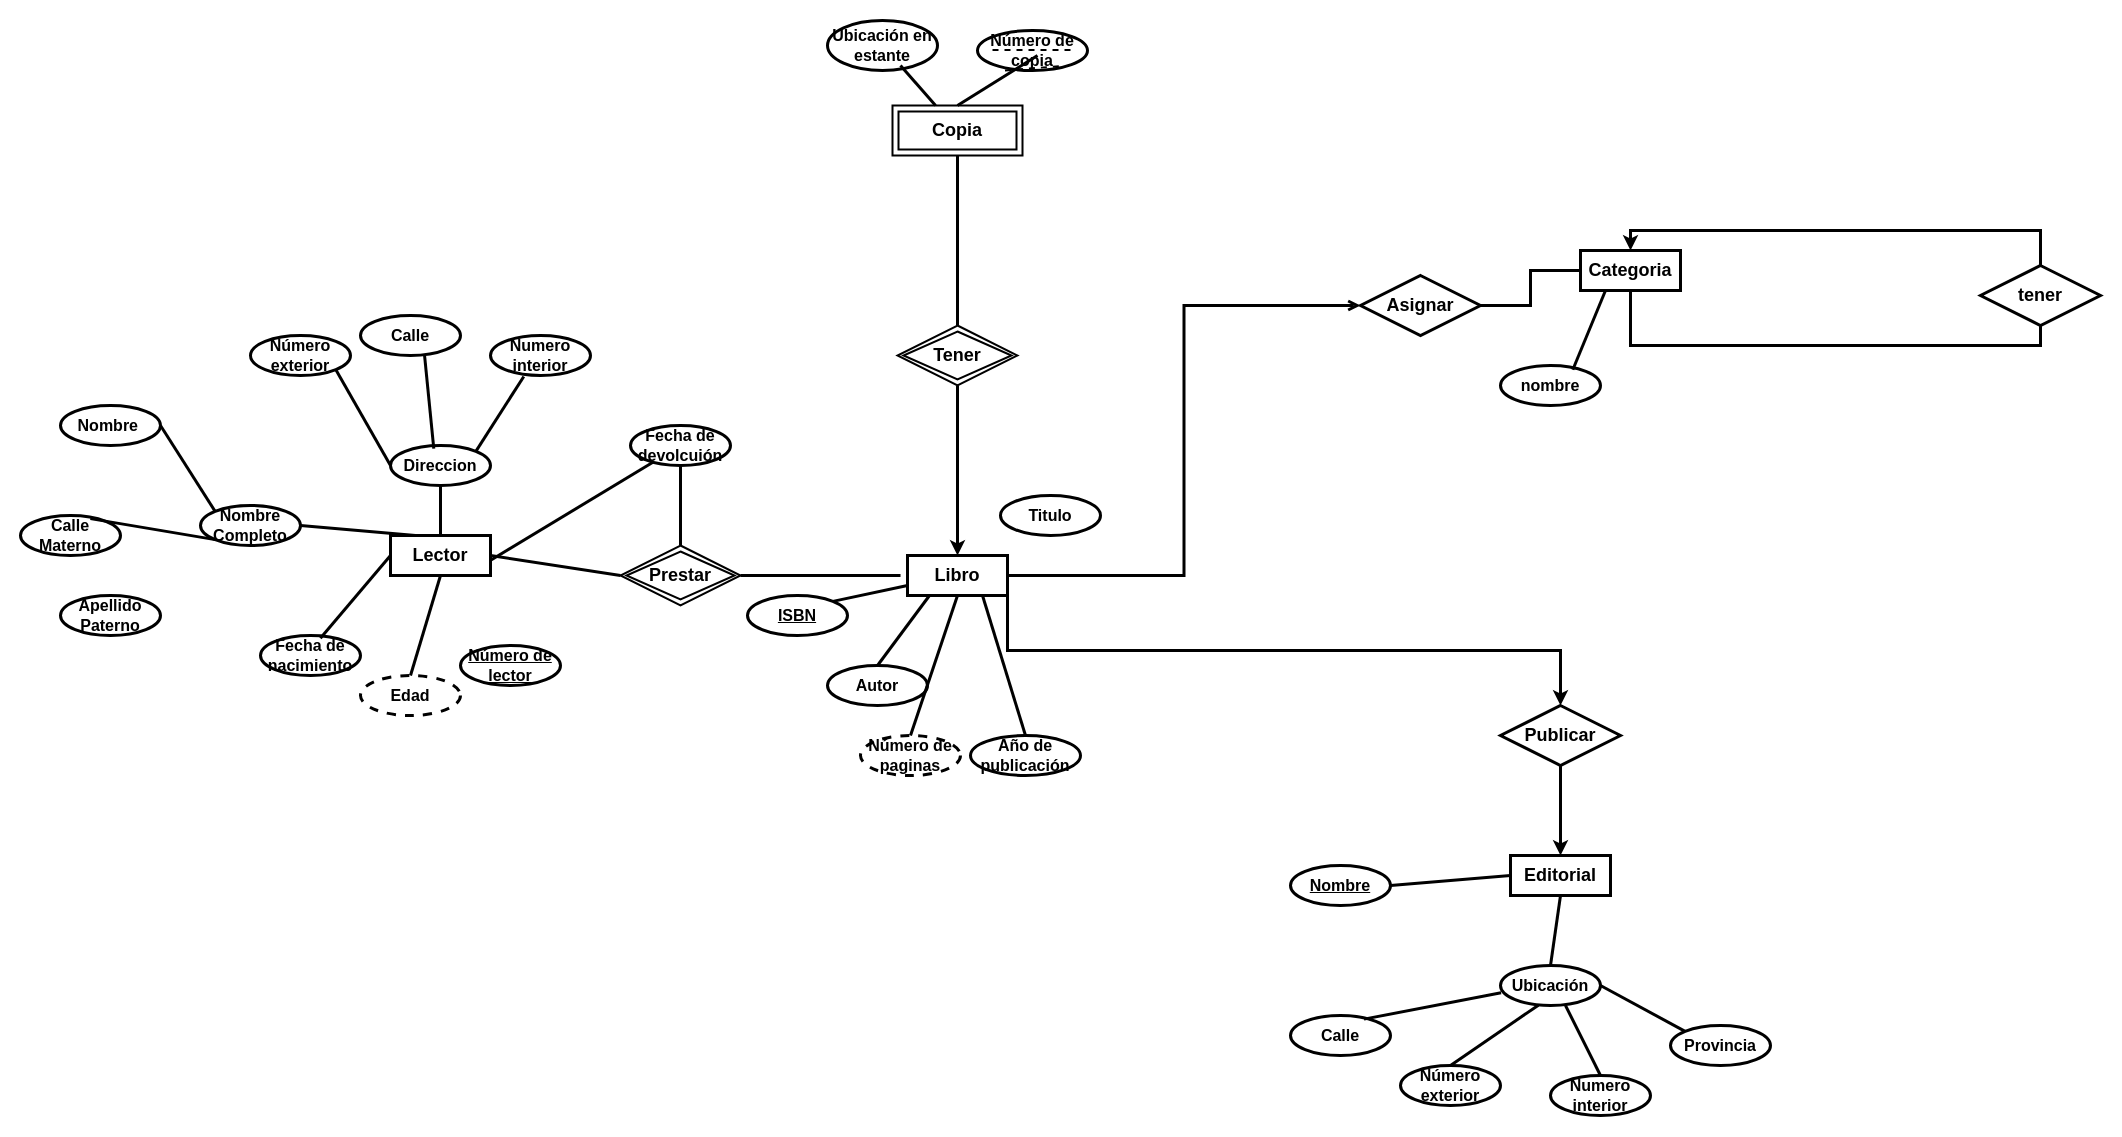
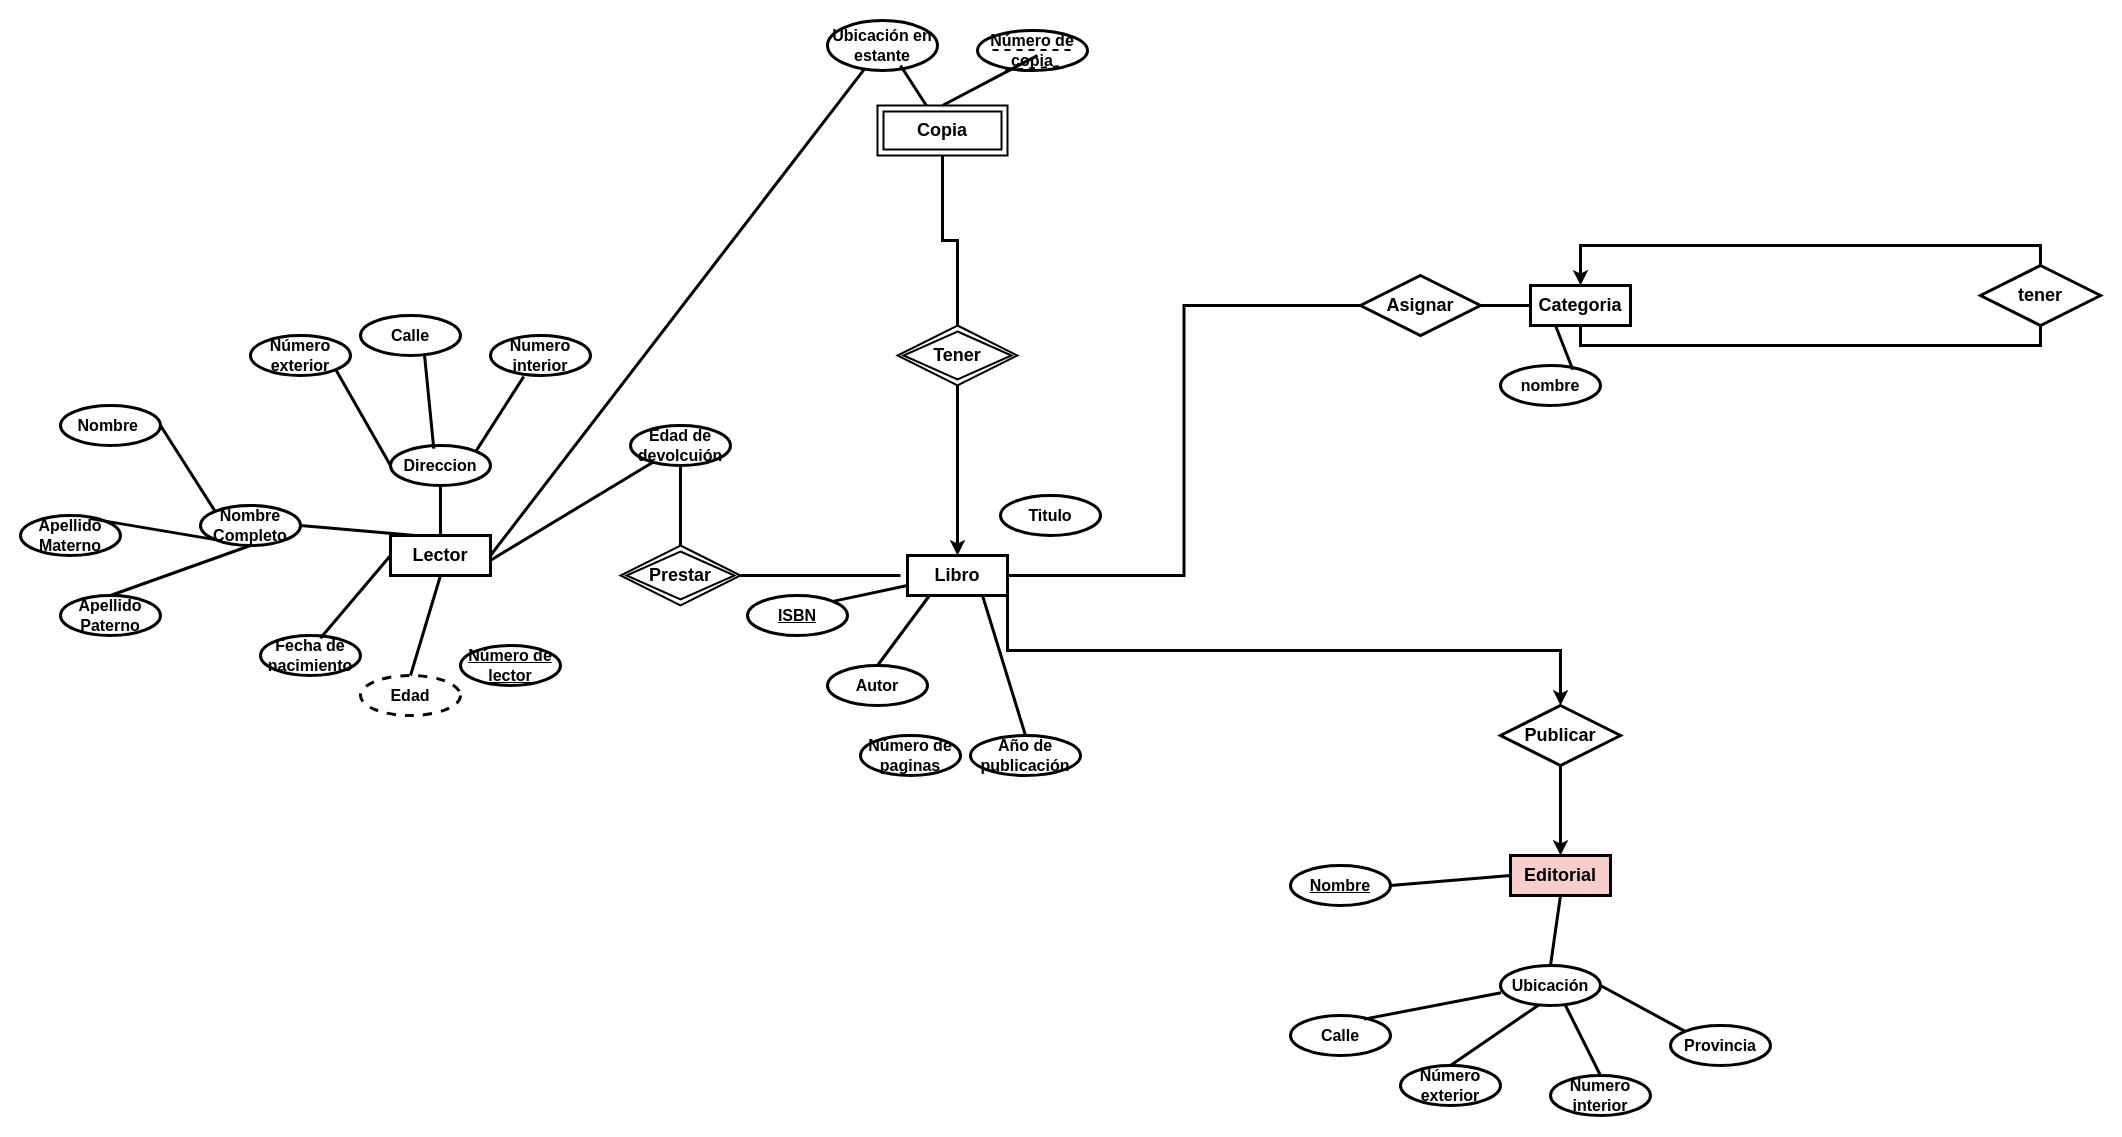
(958, 131) -> (943, 131)
(1631, 271) -> (1581, 306)
(1350, 306) -> (1351, 306)
(681, 446) -> (681, 446)
(71, 536) -> (71, 536)
(555, 565) -> (677, 313)
none -> (181, 570)
(934, 666) -> none
(911, 756) -> (911, 756)
(1561, 876) -> (1561, 876)
